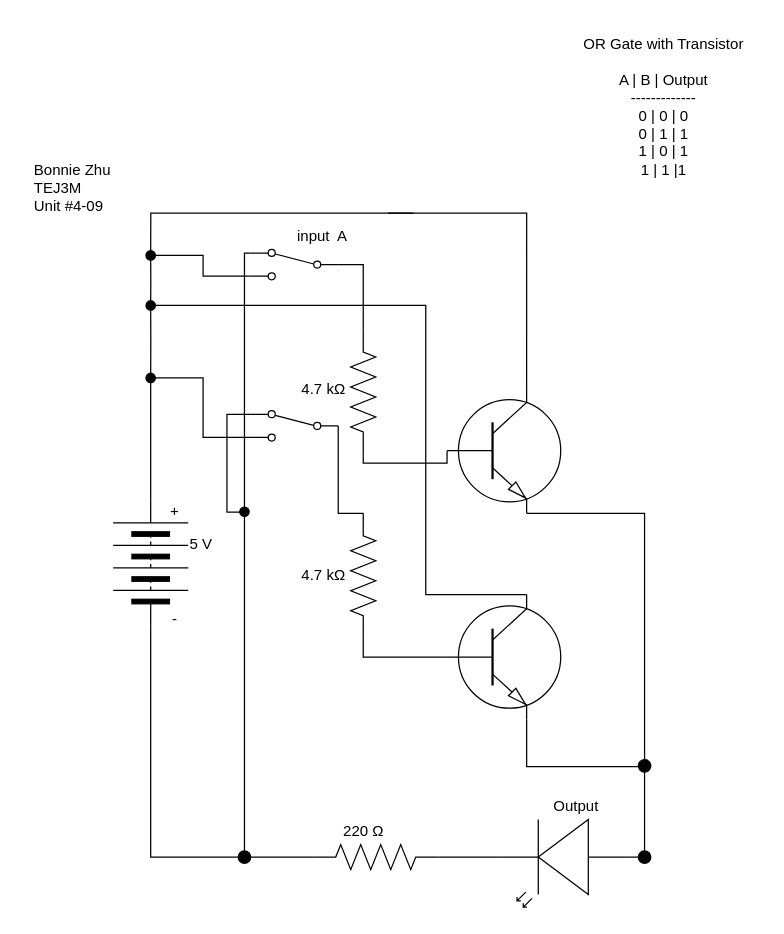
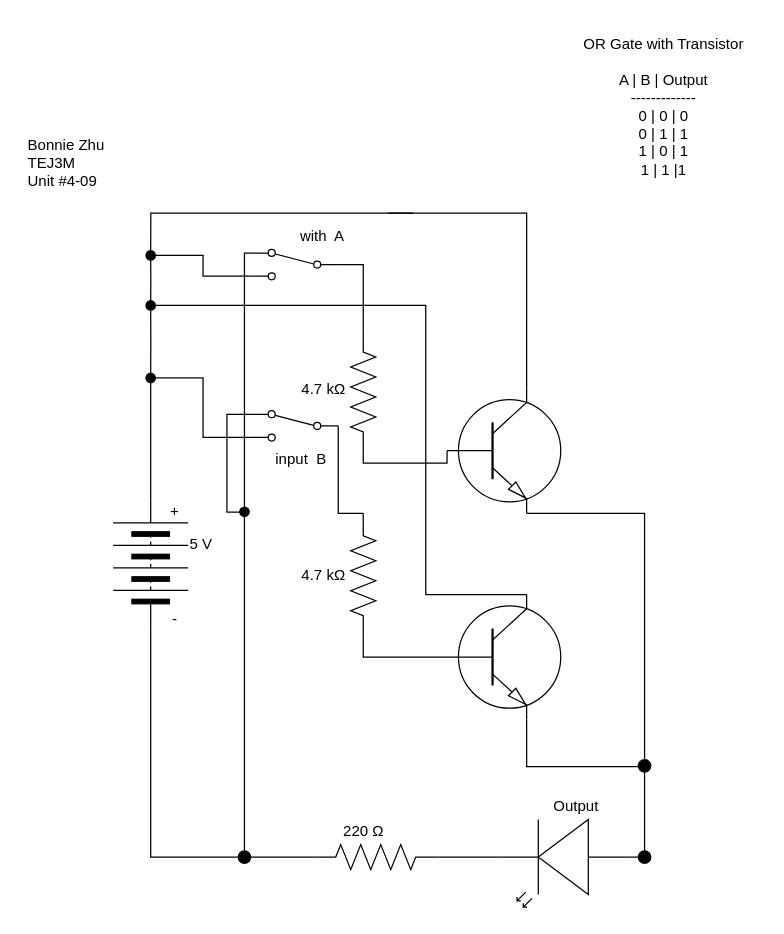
(82, 188) -> (76, 163)
(323, 237) -> (323, 237)
none -> (301, 460)
